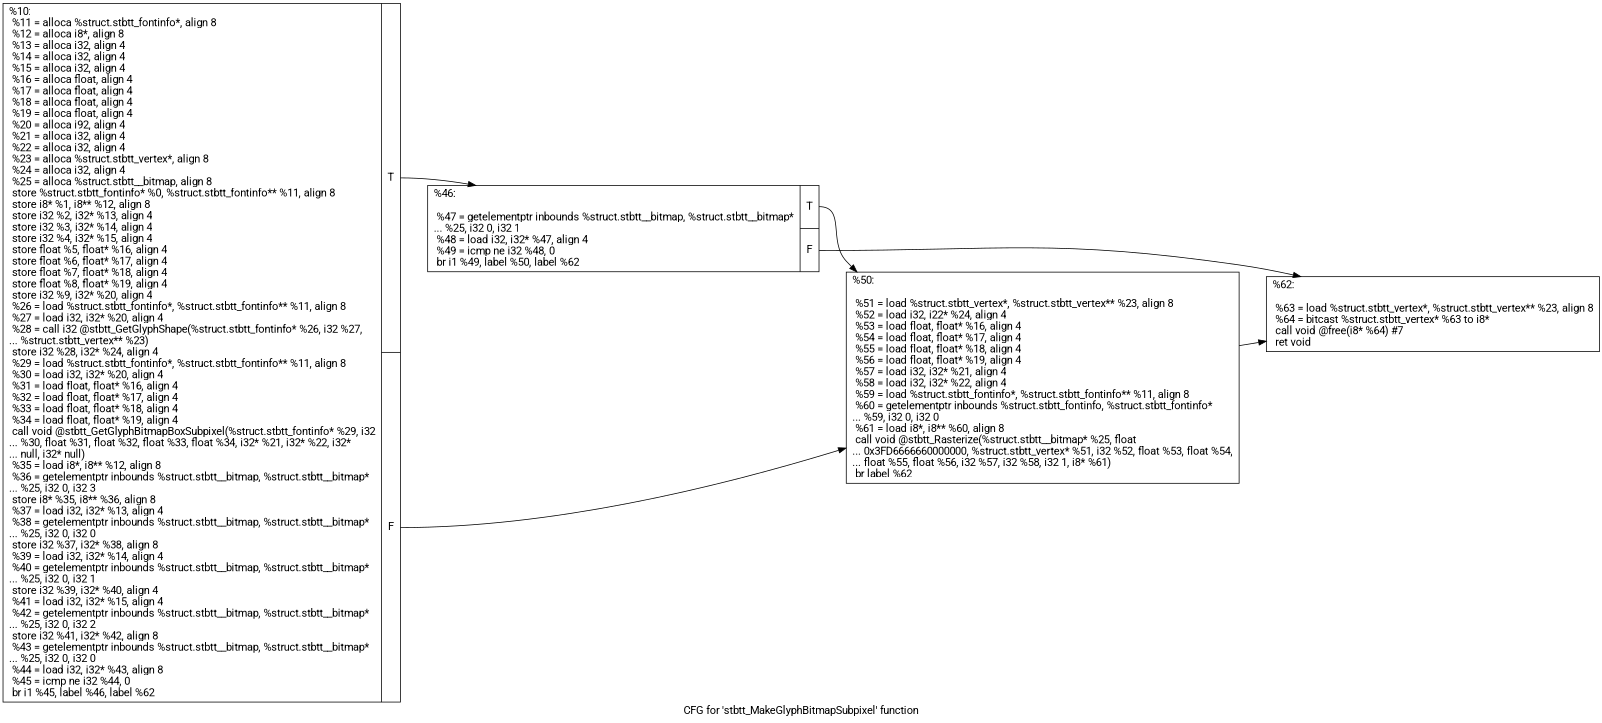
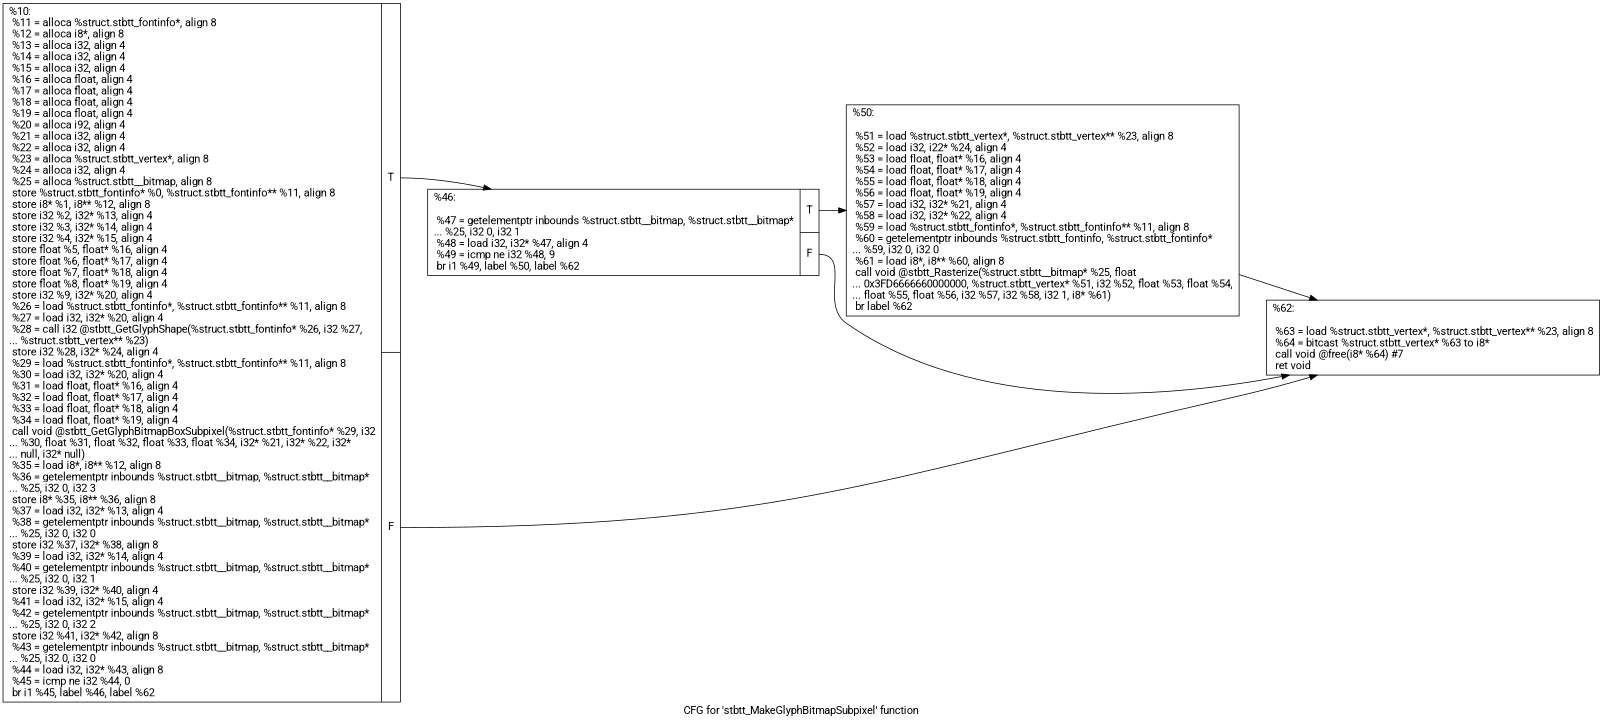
(494, 251) -> (494, 255)
(622, 504) -> (860, 485)
